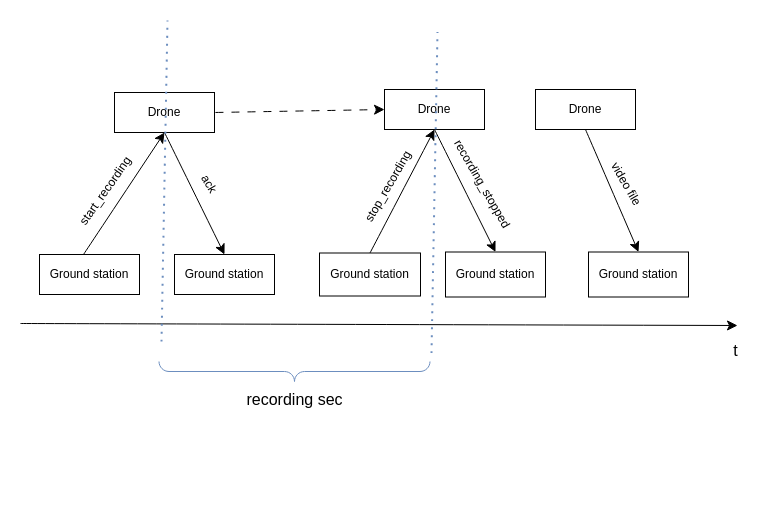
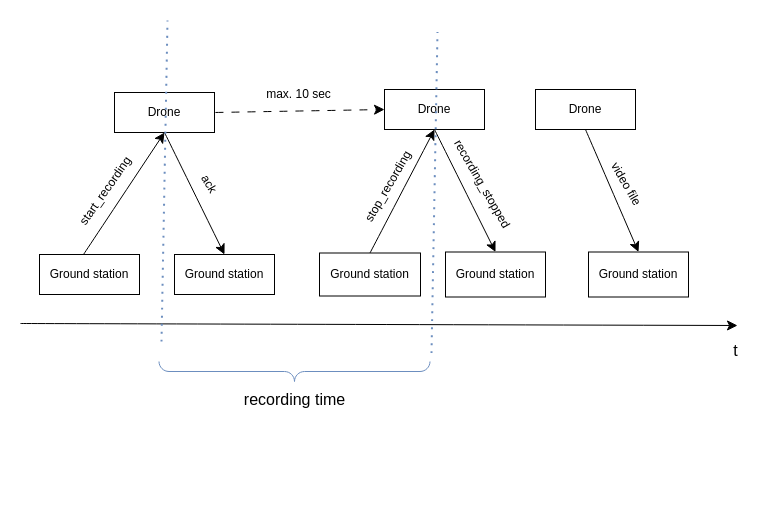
none -> (298, 95)
(295, 400) -> (295, 400)
